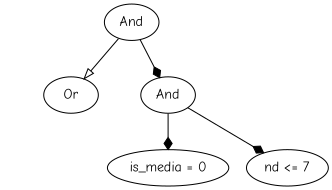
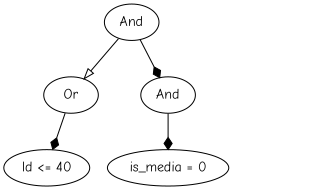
none -> (47, 168)
(287, 168) -> none
